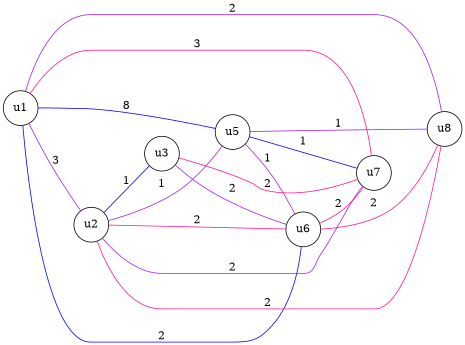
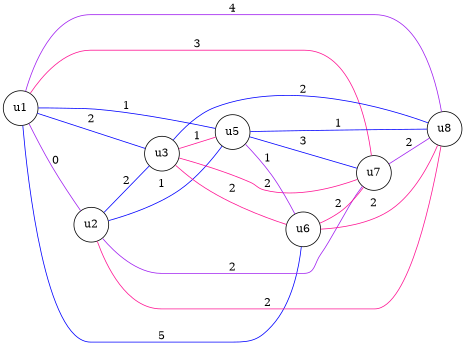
(233, 9) -> (233, 9)
none -> (296, 96)
(127, 106) -> (127, 106)
(339, 130) -> (339, 130)
none -> (91, 131)
(303, 142) -> (303, 142)
none -> (197, 143)
none -> (409, 151)
(56, 161) -> (56, 161)
(127, 181) -> (127, 181)
(173, 194) -> (173, 194)
(228, 201) -> (228, 201)
(197, 227) -> none
(162, 336) -> (162, 336)
